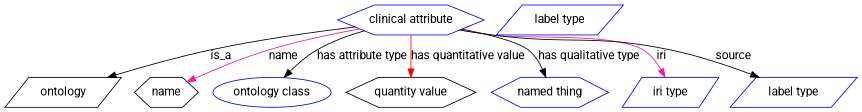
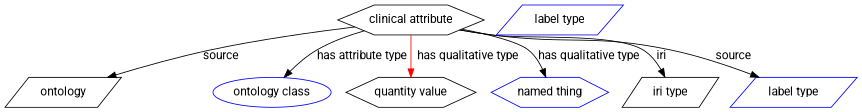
(411, 20) -> (411, 20)
(565, 38) -> (565, 38)
(221, 56) -> (221, 56)
(468, 56) -> (468, 56)
(166, 92) -> none
(671, 92) -> (671, 92)
